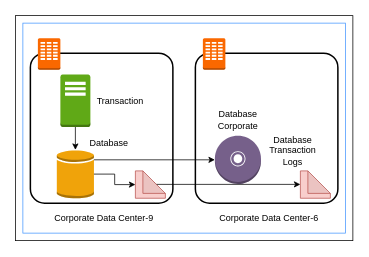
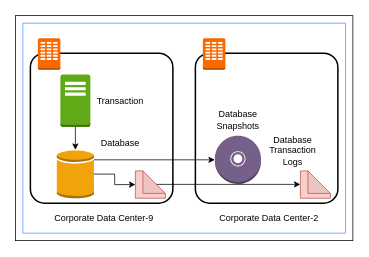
(238, 120) -> (238, 120)
(109, 143) -> (120, 143)
(270, 218) -> (270, 218)
